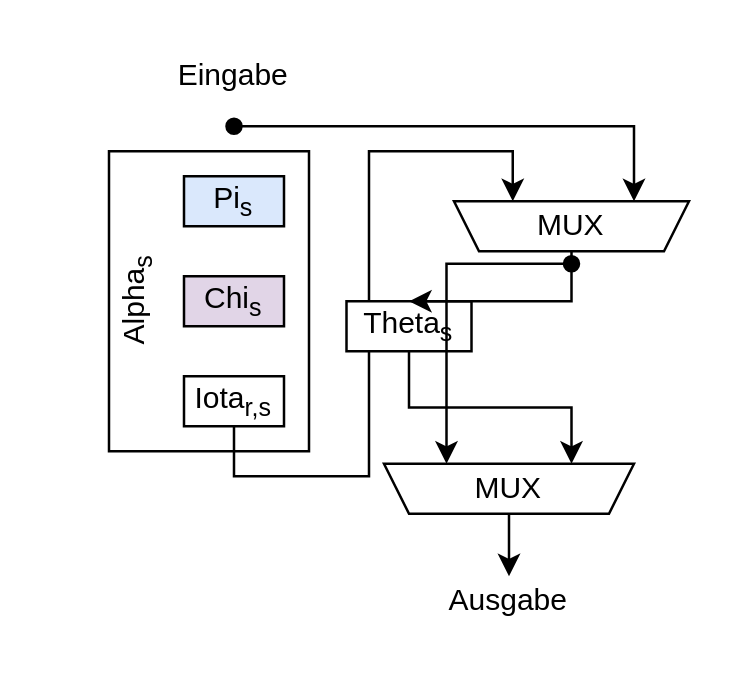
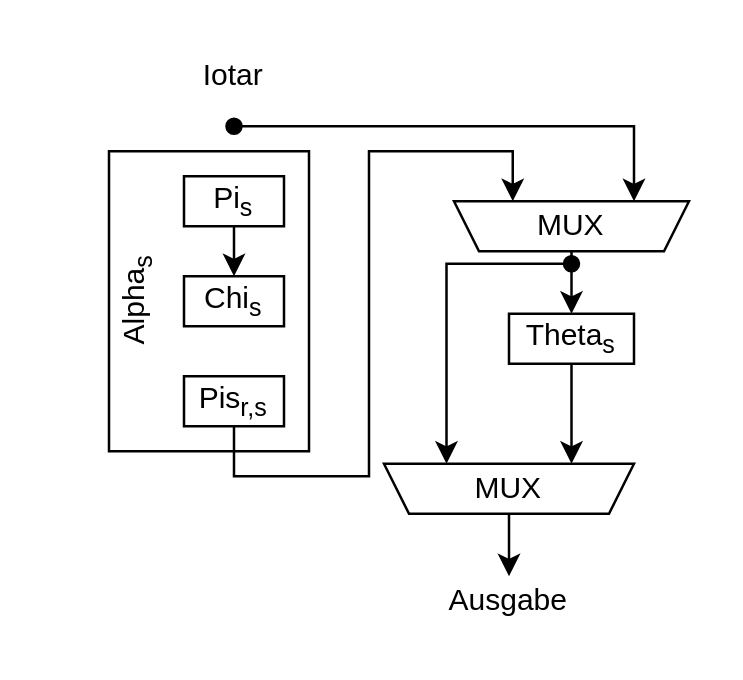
(234, 76) -> (234, 76)
(234, 201) -> (234, 201)
none -> (234, 243)
(234, 301) -> (234, 301)
(409, 326) -> (571, 339)
(234, 401) -> (234, 401)
